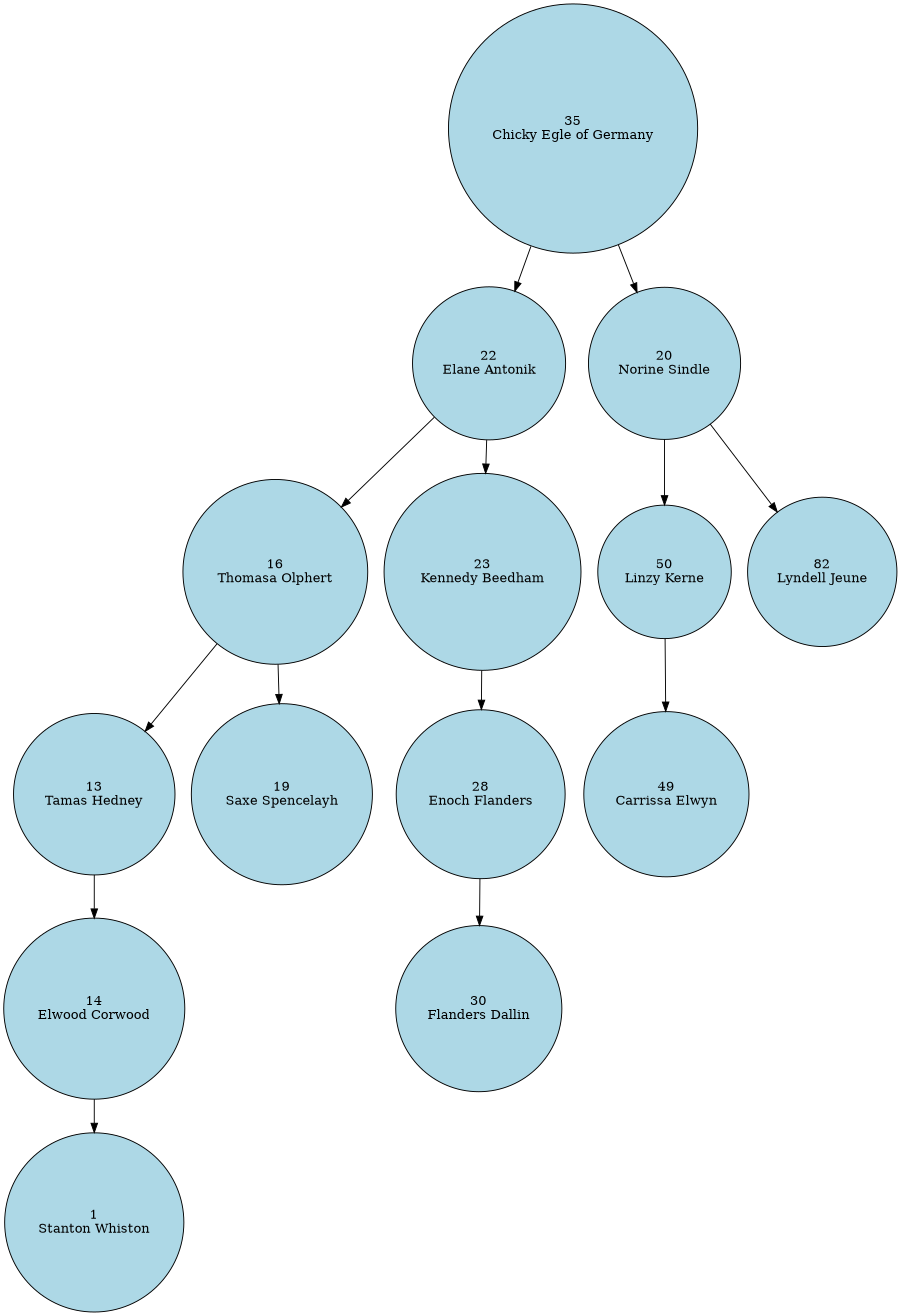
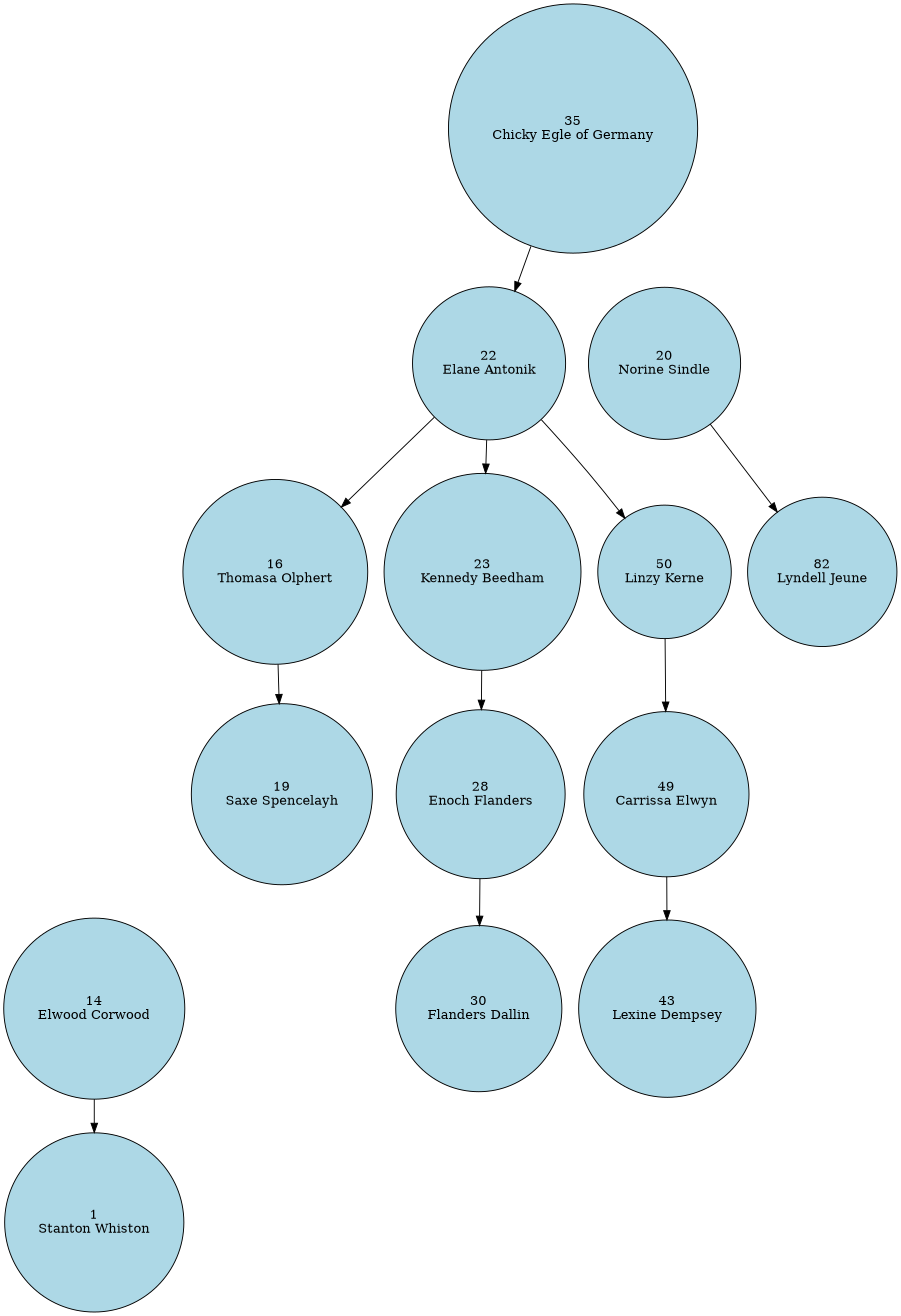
(626, 264) -> none
(665, 468) -> (581, 464)
(94, 794) -> none
none -> (667, 1009)
